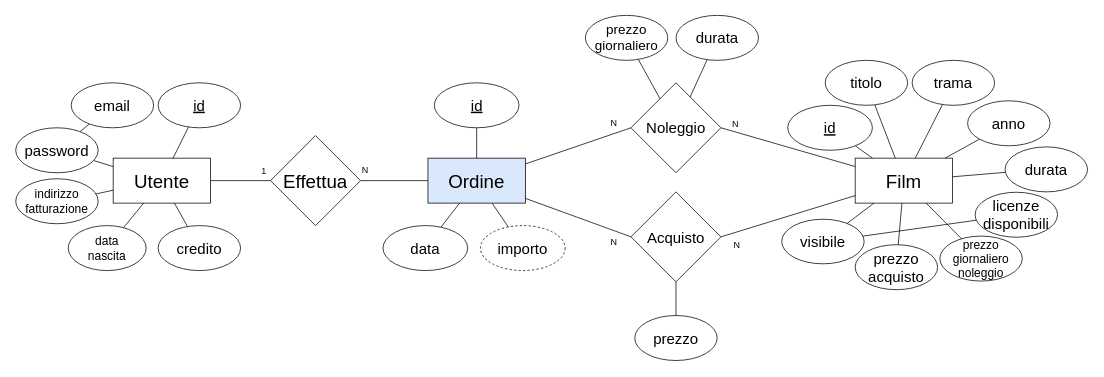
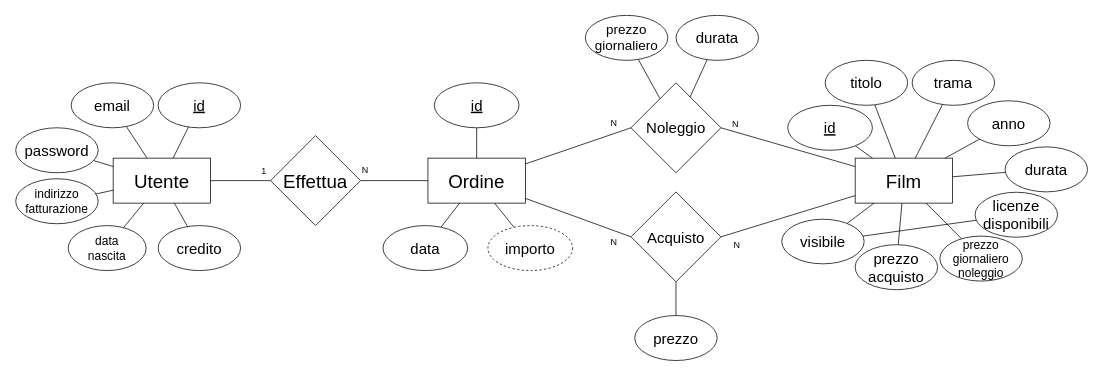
(84, 128) -> (136, 142)
(477, 181) -> (477, 181)
(523, 248) -> (530, 248)
